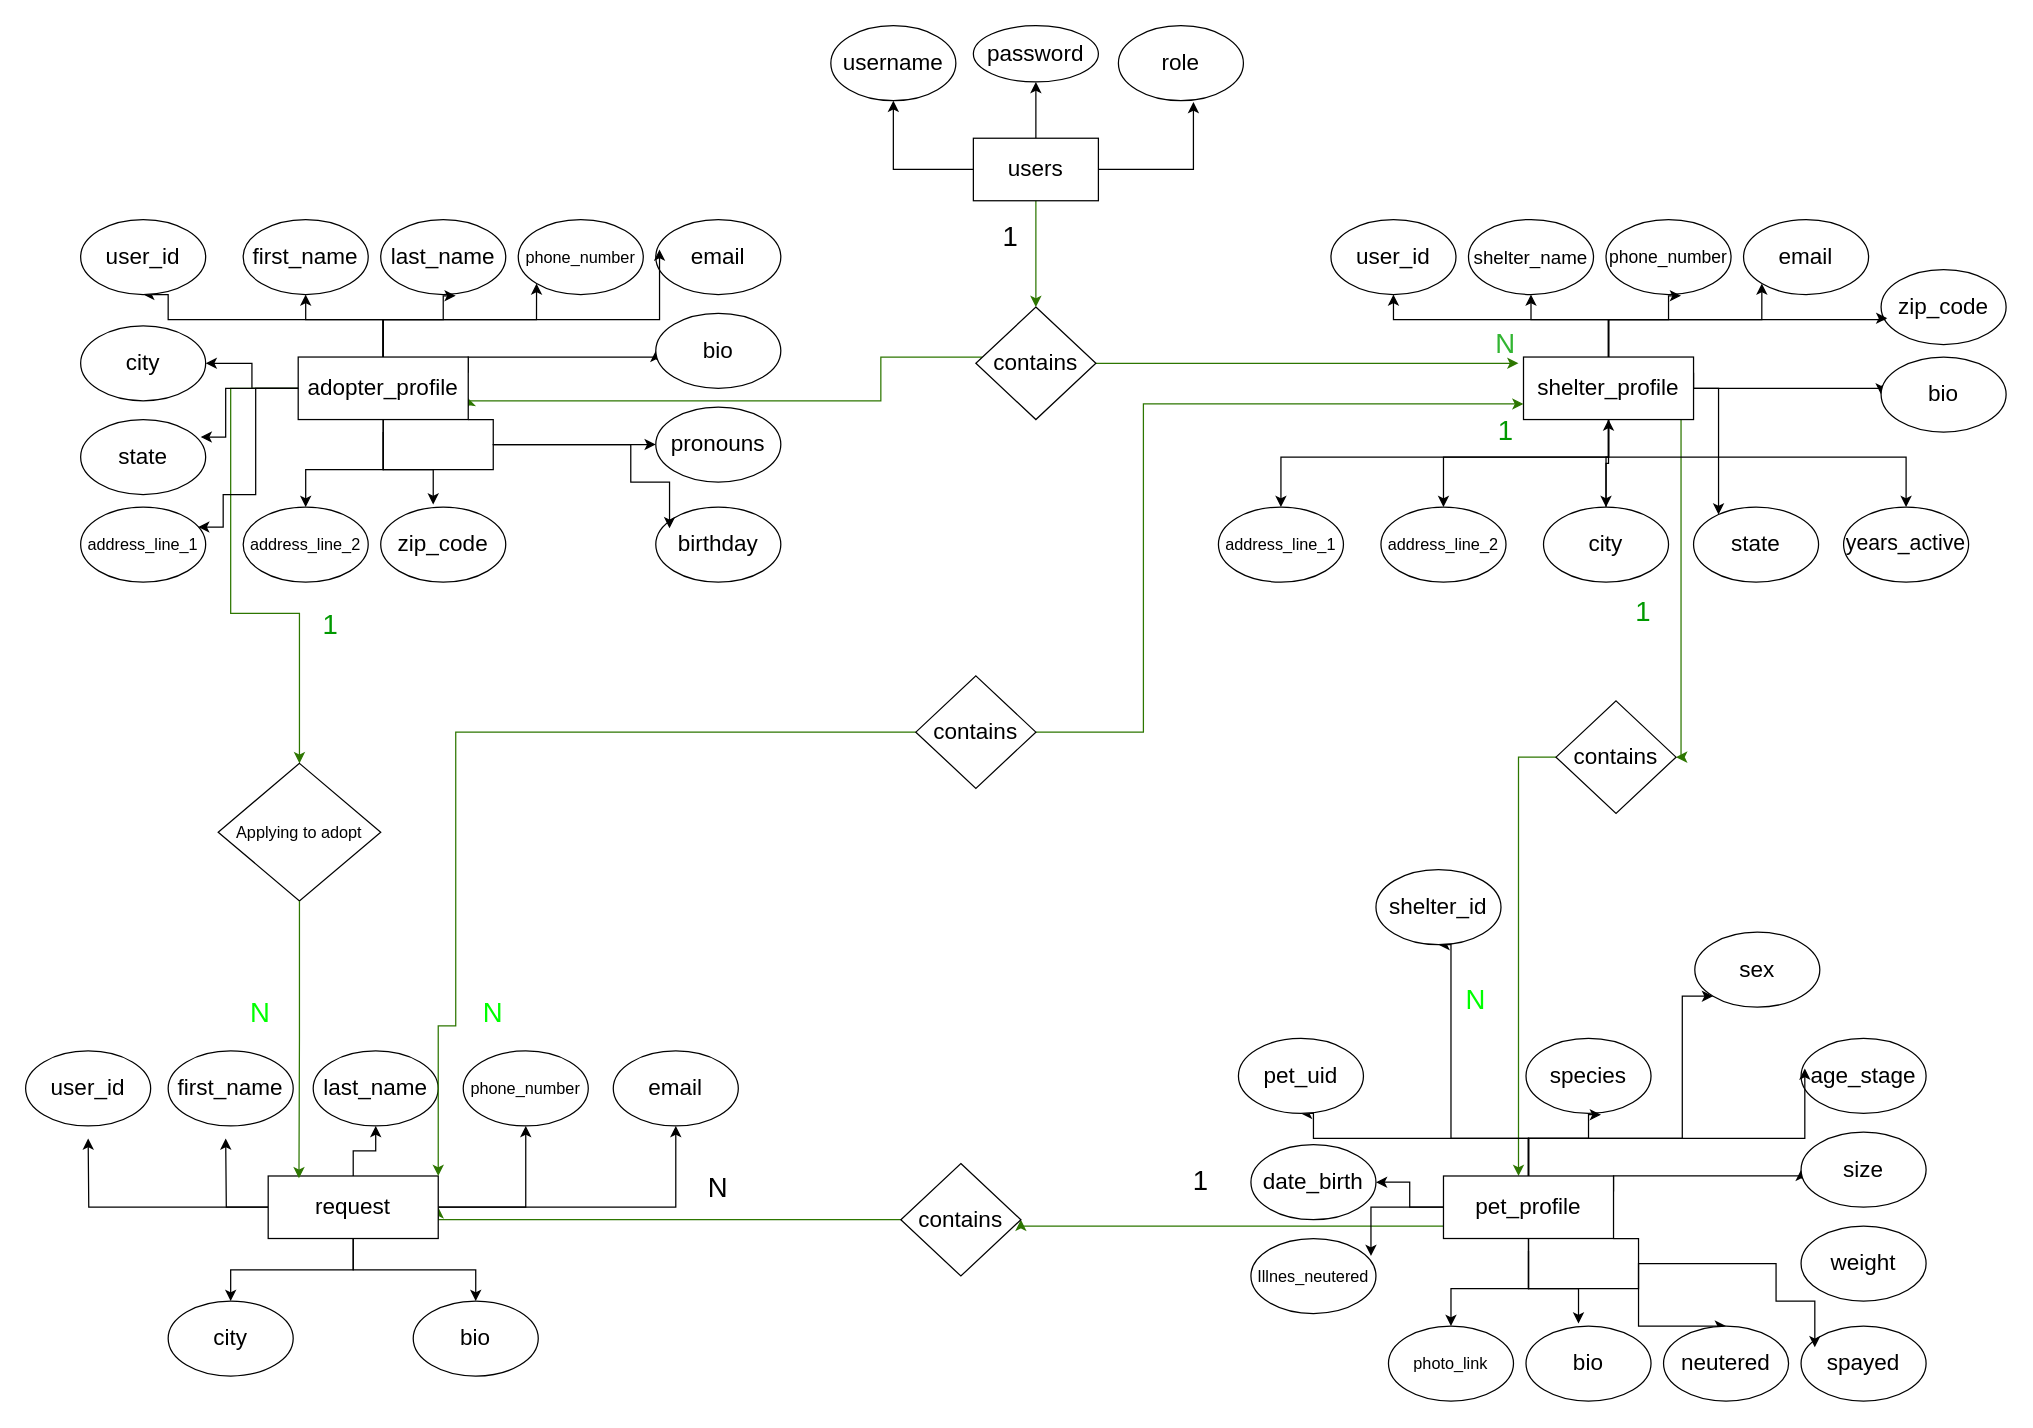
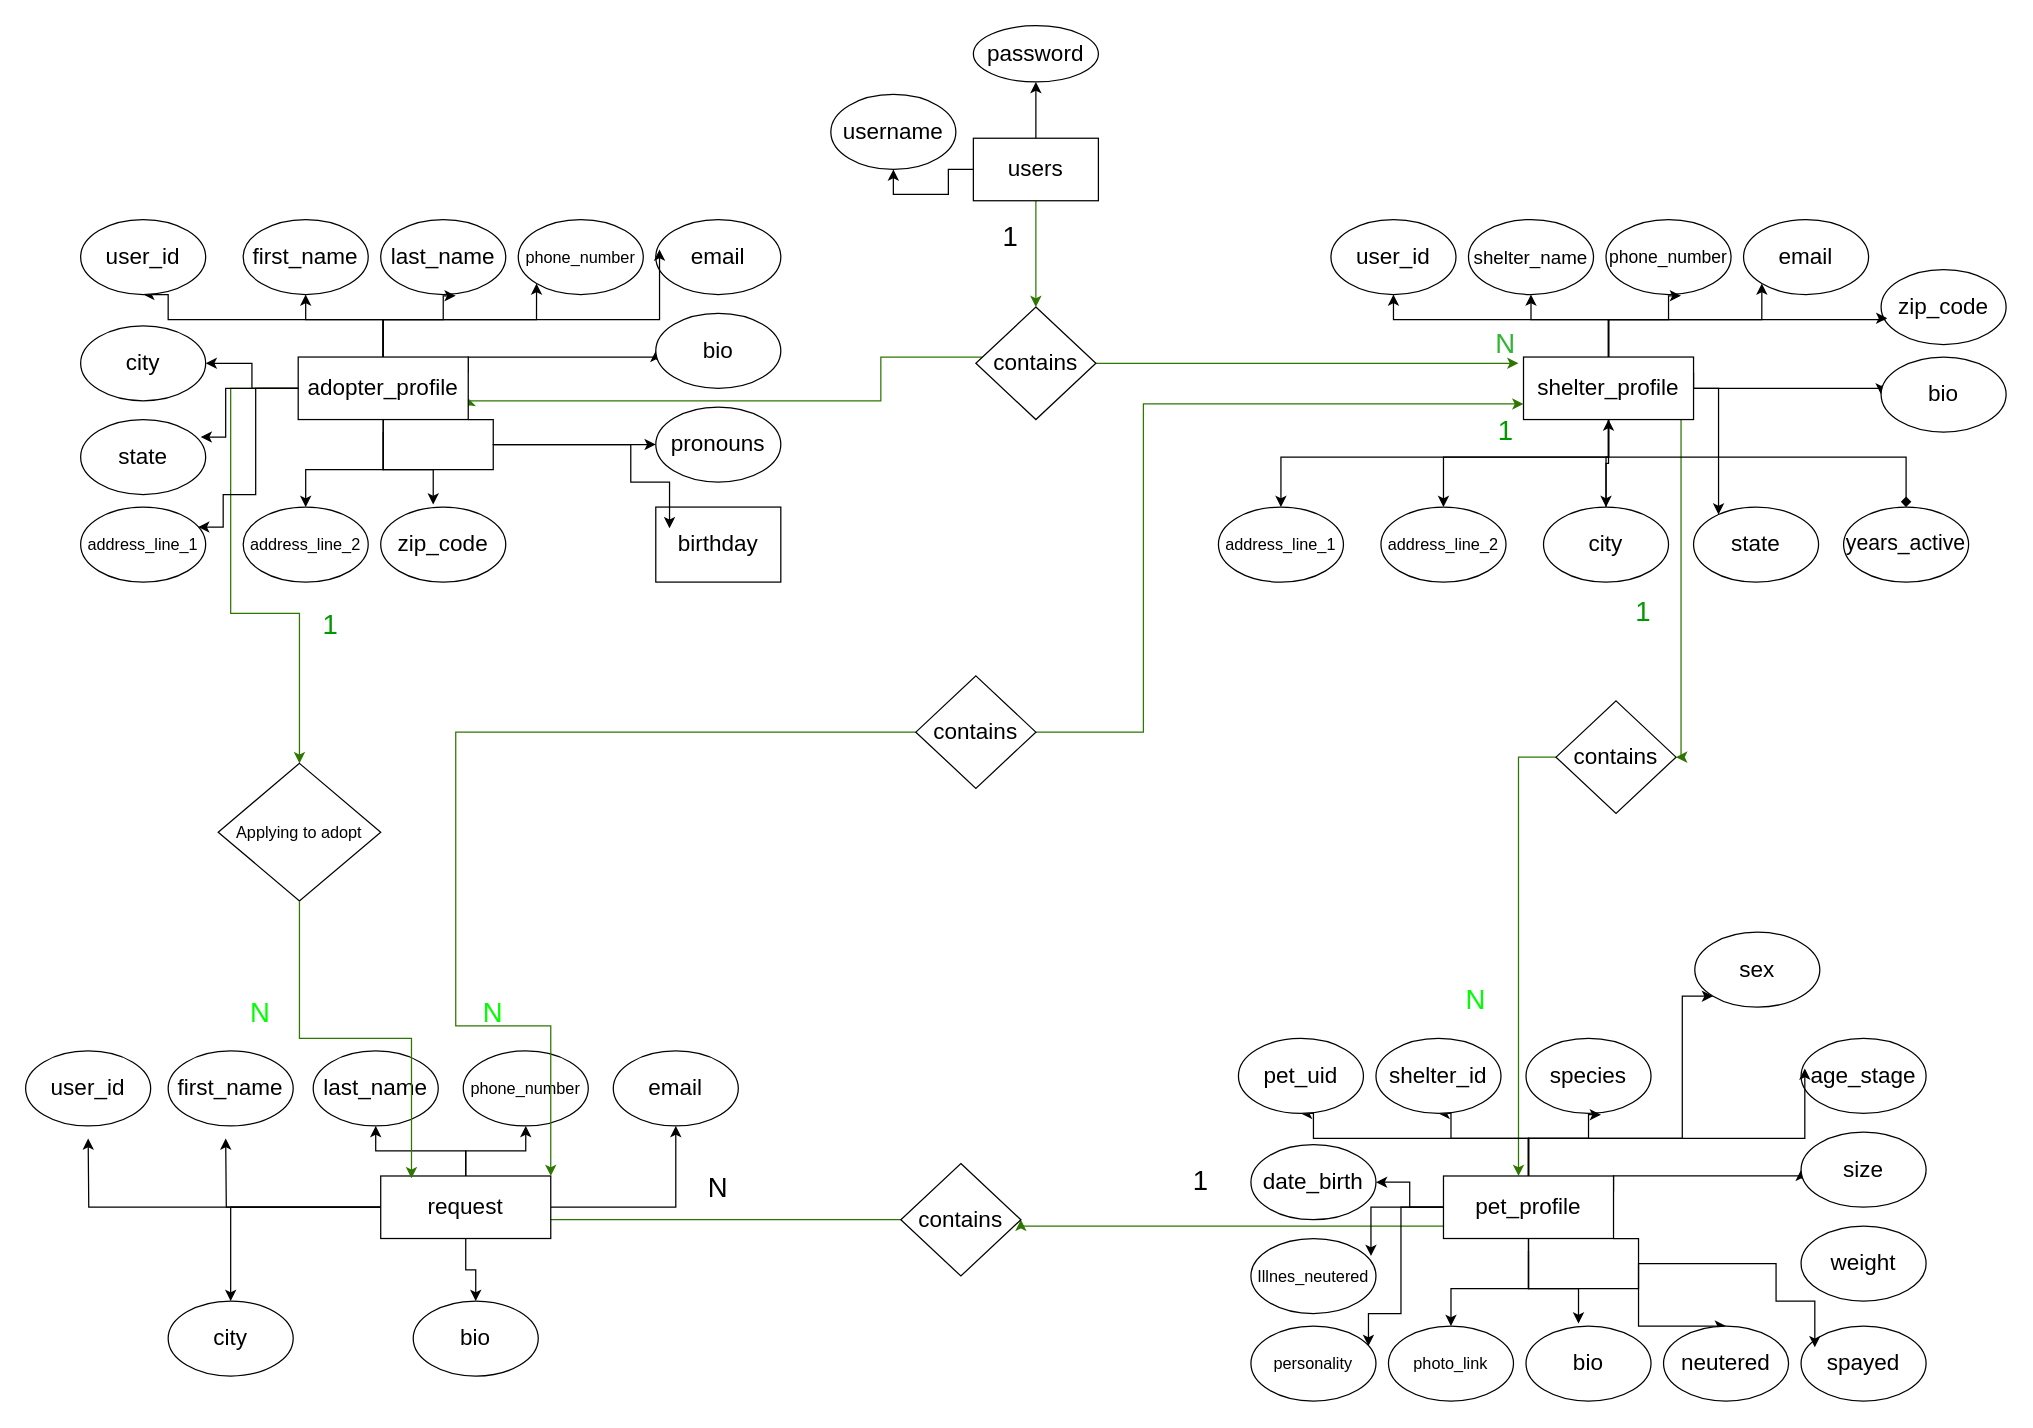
(893, 63) -> (893, 132)
(1181, 63) -> none
(1175, 169) -> none
(1906, 497) -> (1906, 496)
(718, 544) -> (718, 544)
(1438, 907) -> (1438, 1076)
(353, 1207) -> (466, 1207)
none -> (1401, 1288)
none -> (1313, 1363)
